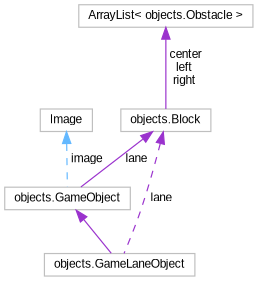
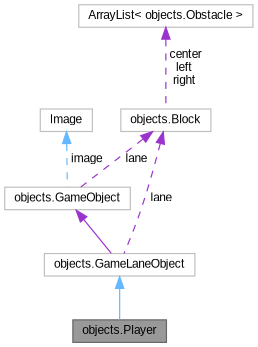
(166, 74) -> (166, 74)
(112, 163) -> (112, 163)
none -> (120, 331)
